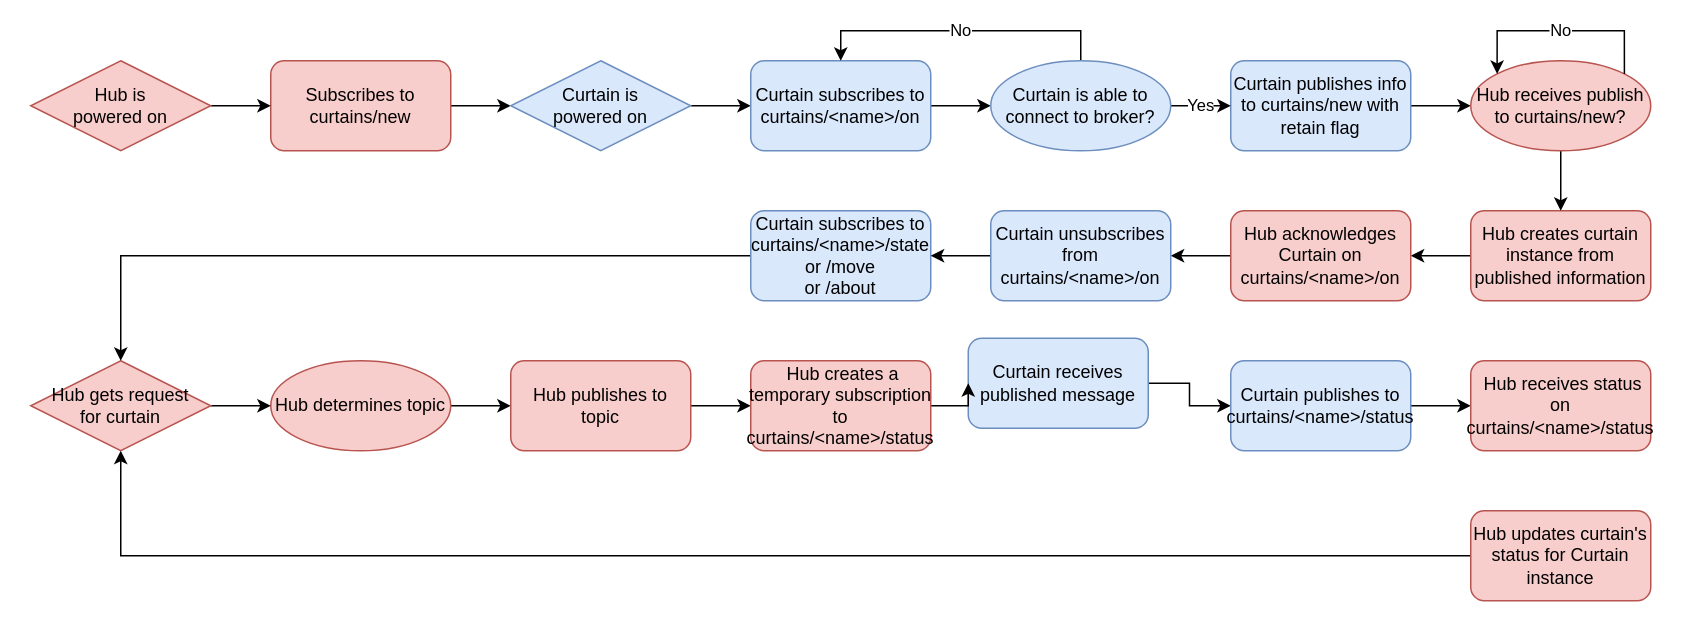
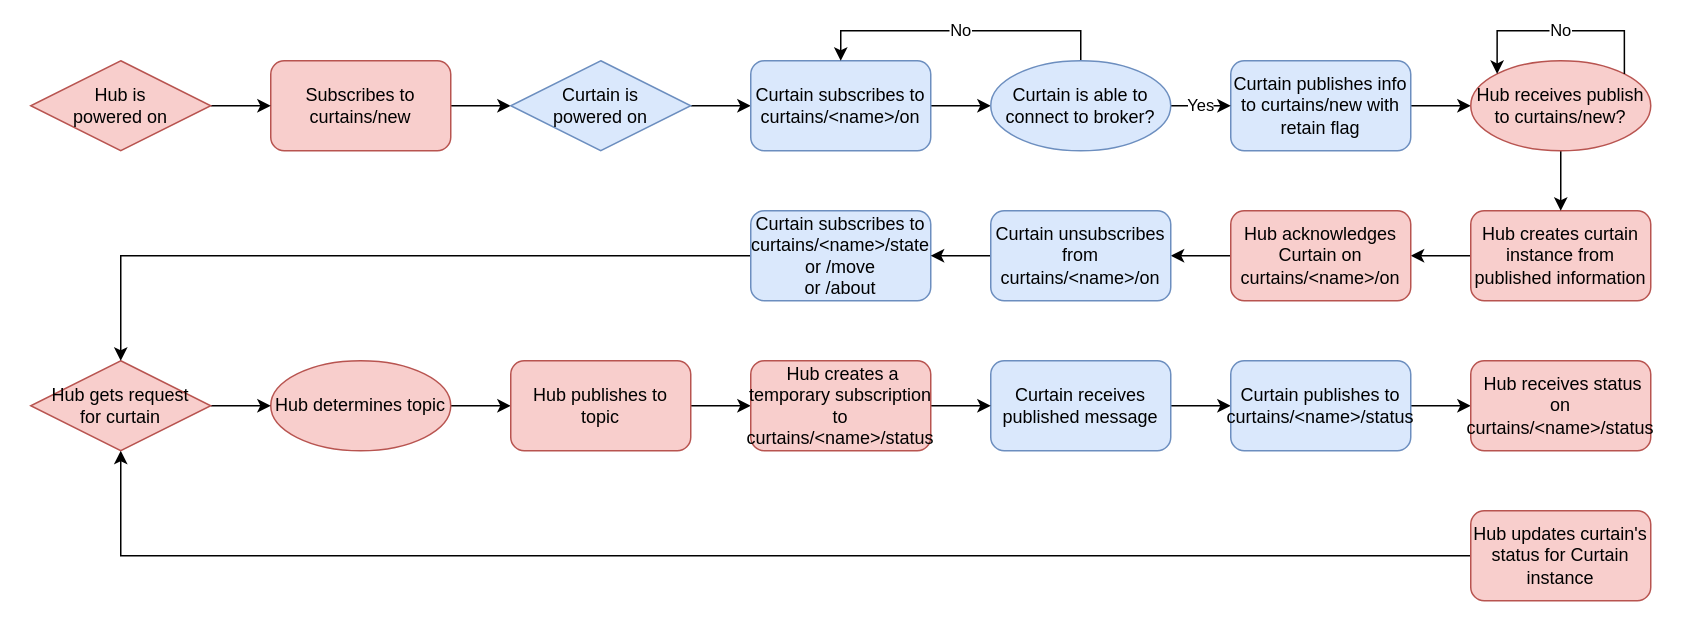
(1058, 383) -> (1081, 406)
